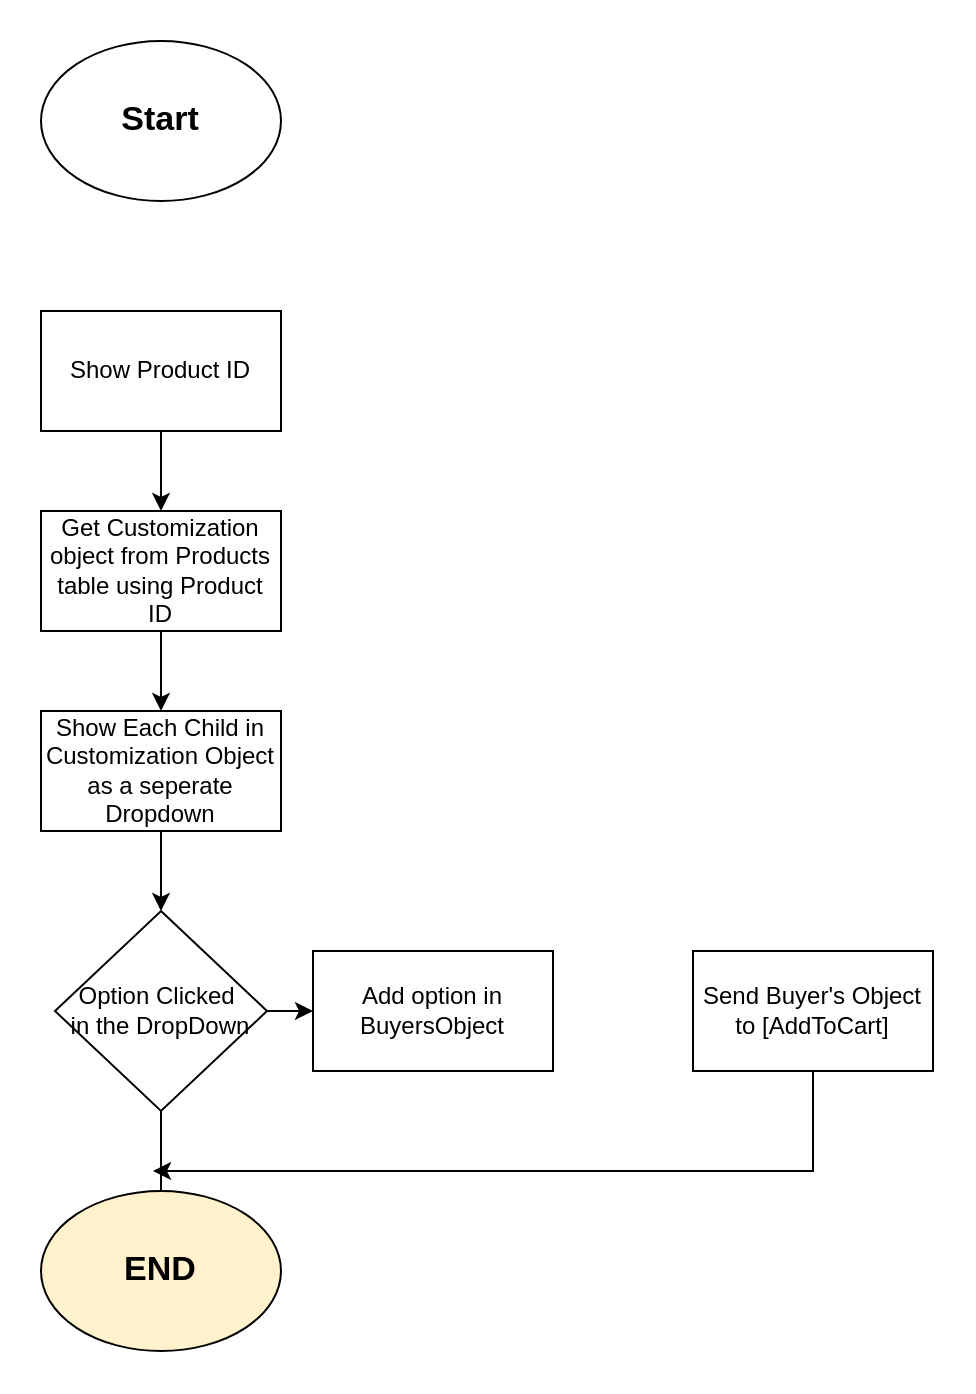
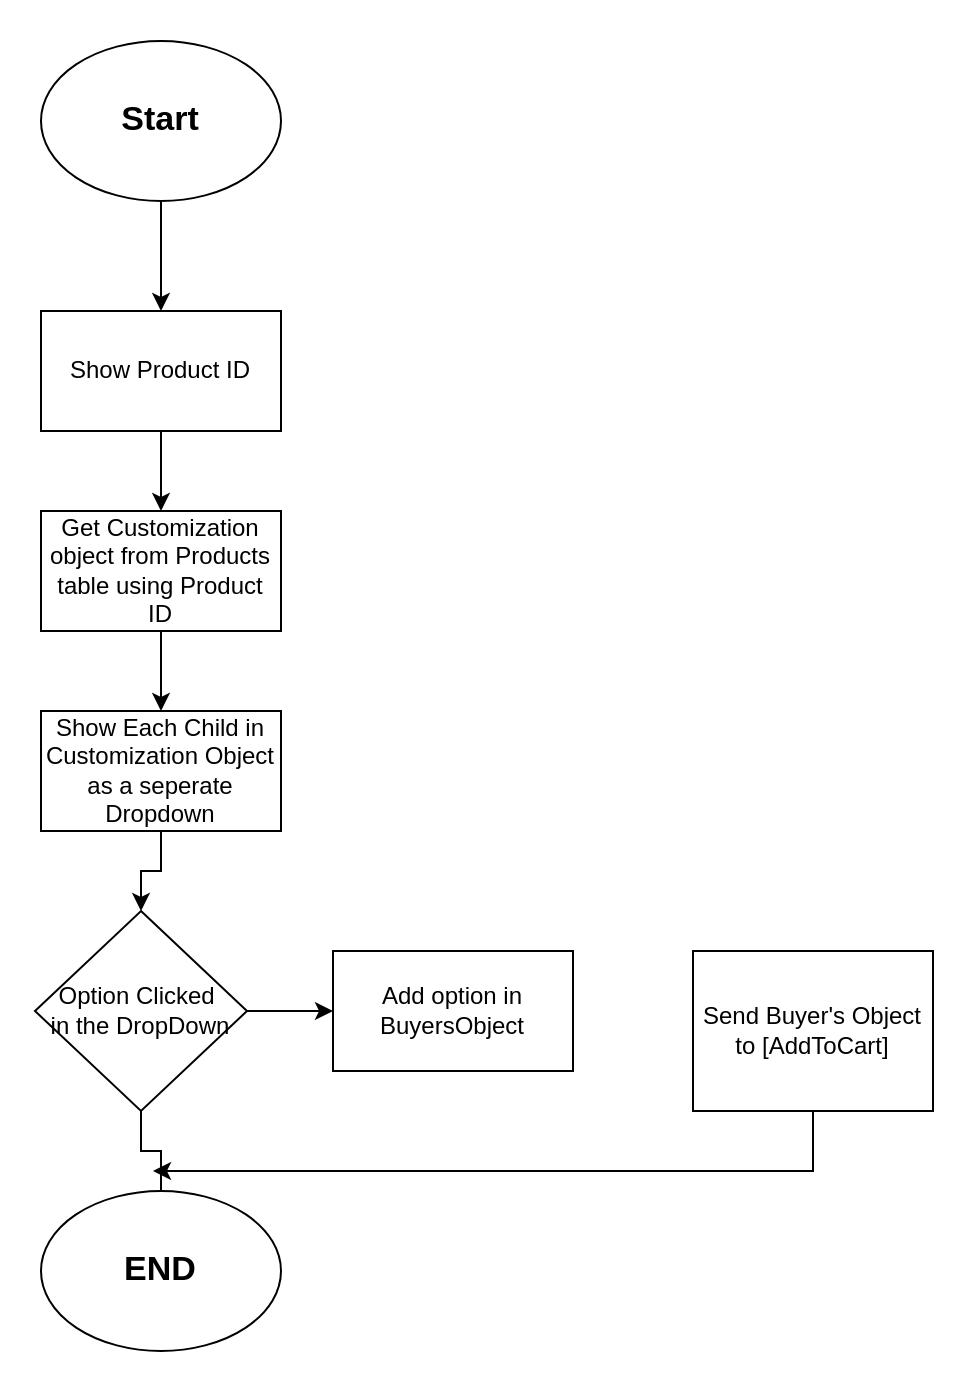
none -> (161, 249)
(161, 1011) -> (141, 1011)
(433, 1011) -> (453, 1011)
(813, 1011) -> (813, 1031)
(161, 1271) -> (161, 1271)
